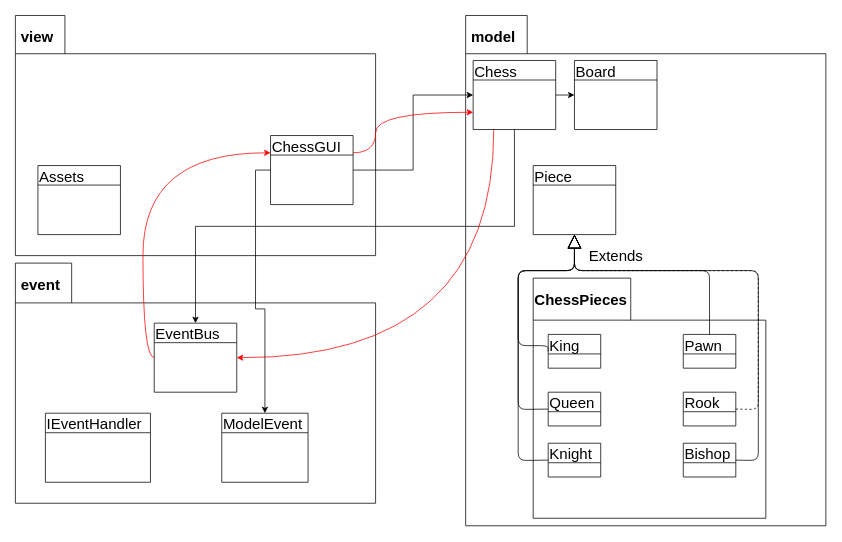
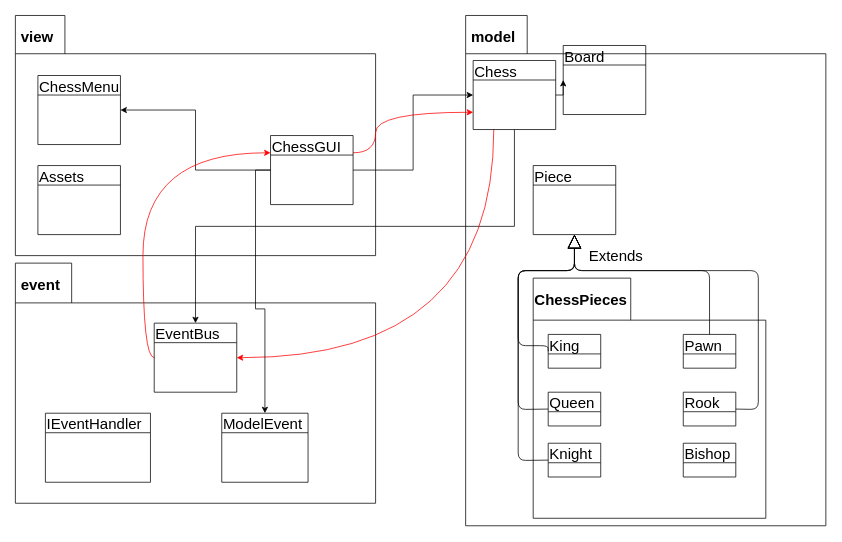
(615, 95) -> (604, 80)
none -> (79, 110)
none -> (195, 140)
(745, 409) -> (745, 409)
(758, 442) -> none
